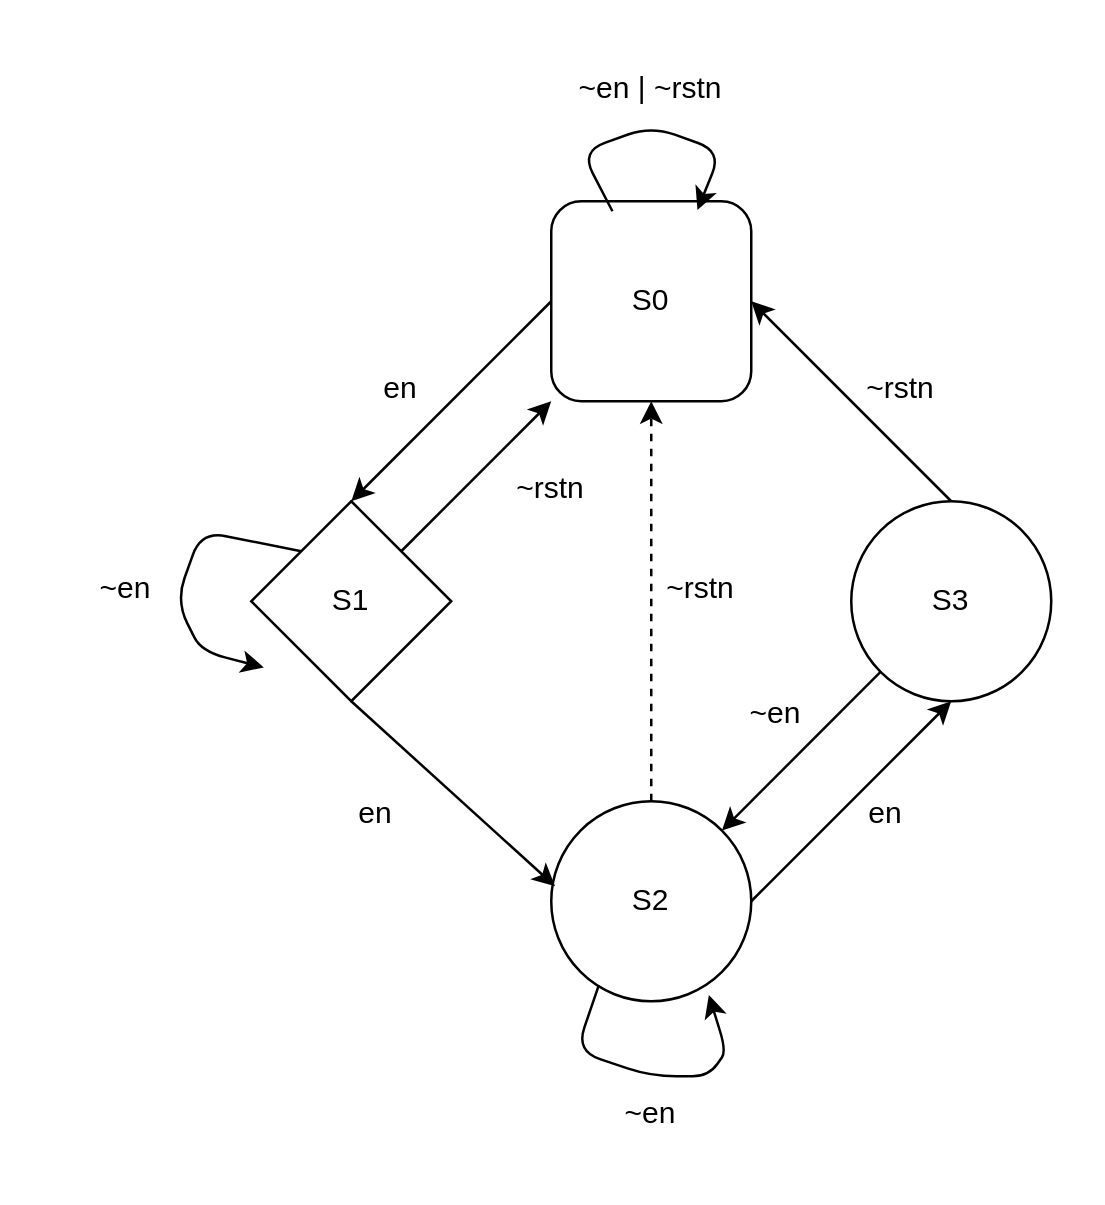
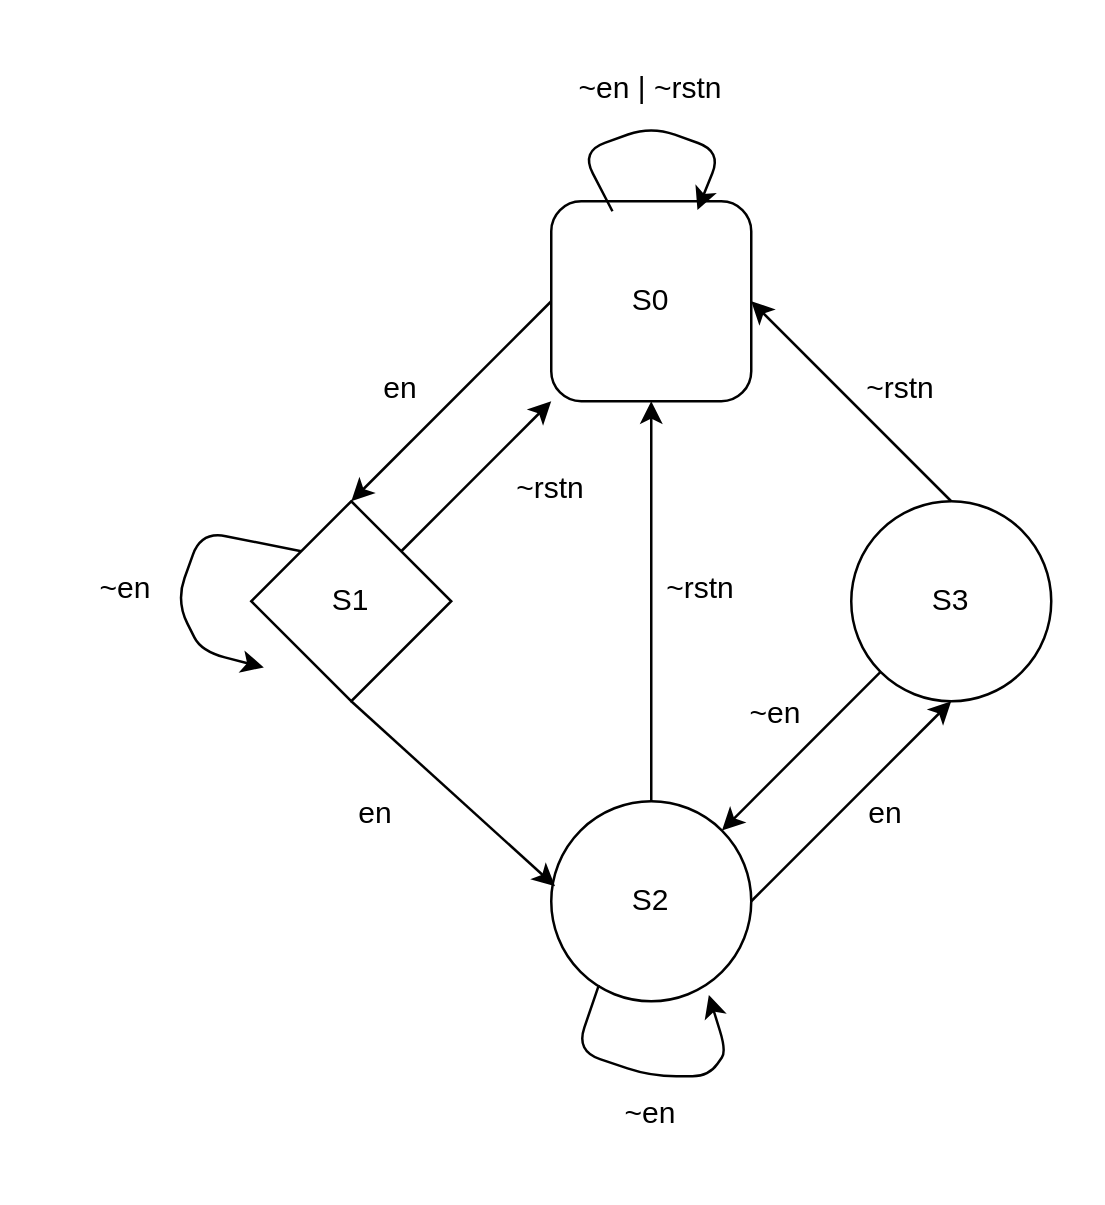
(651, 610) -> (651, 610)
